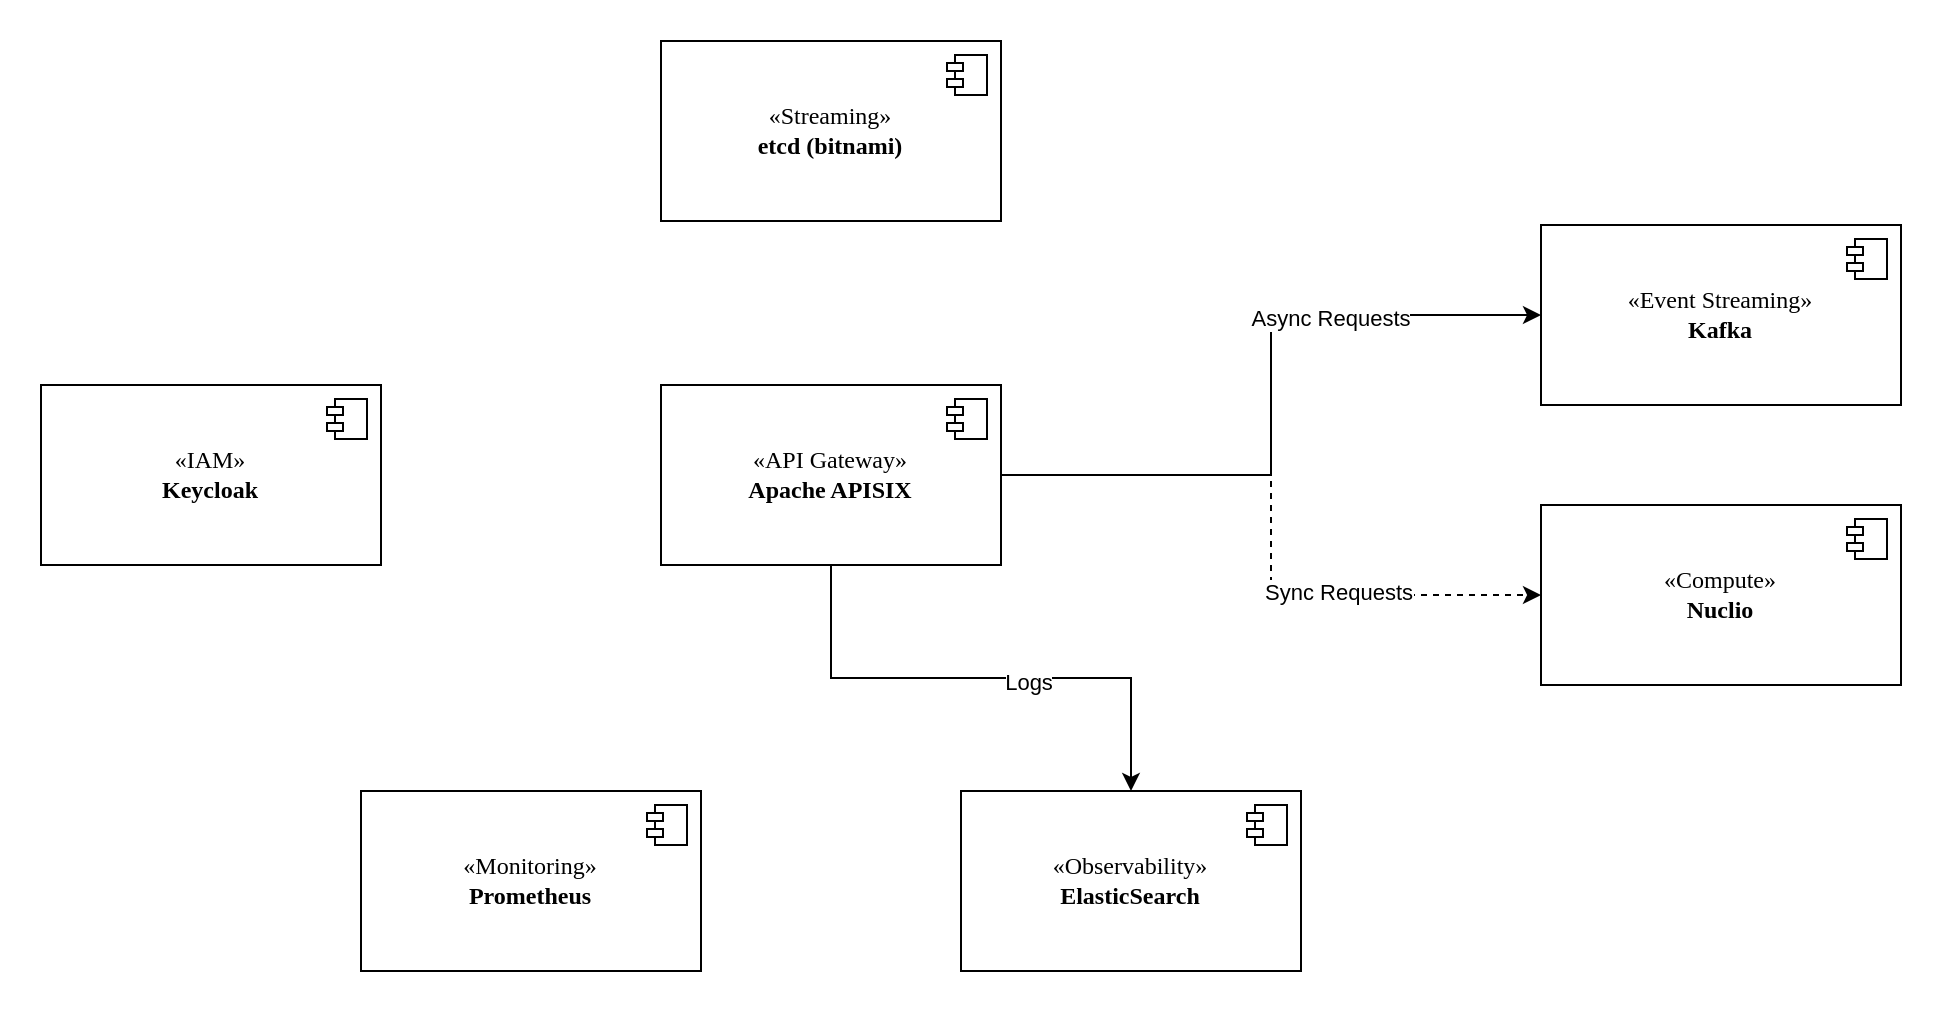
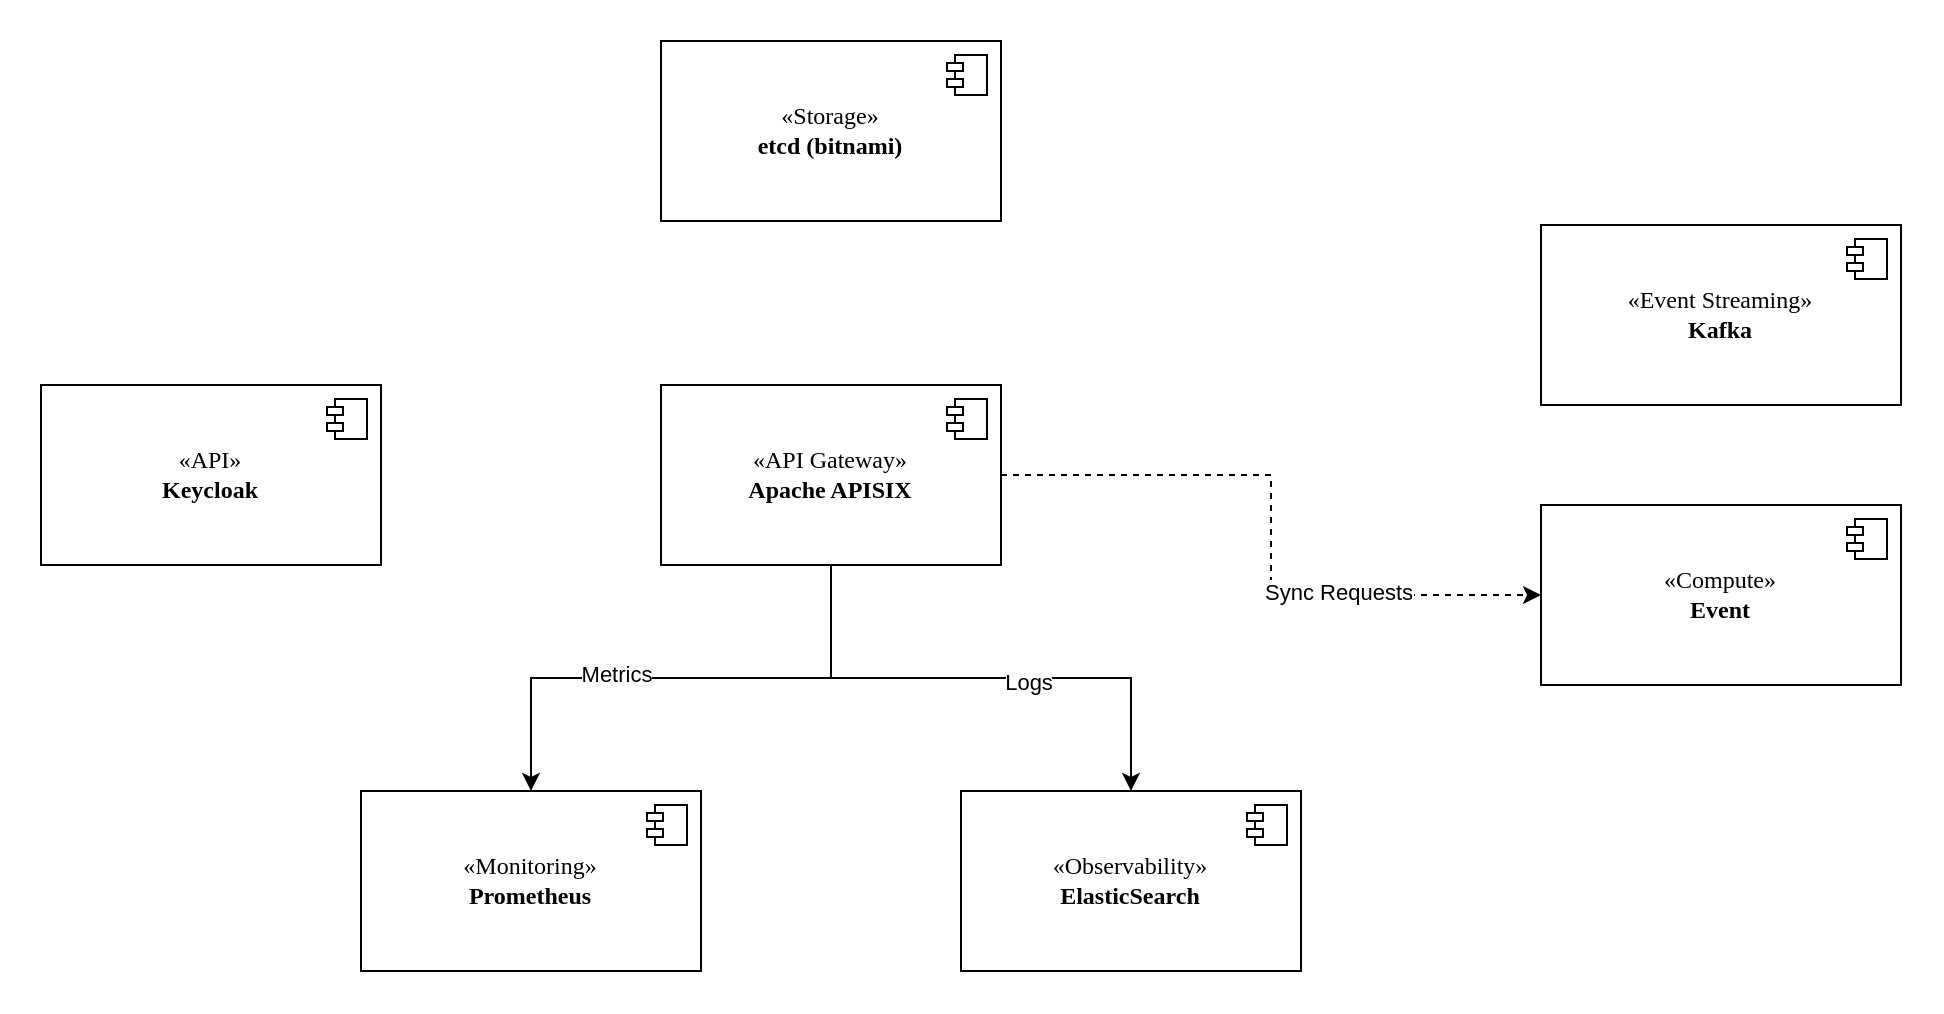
(831, 131) -> (831, 131)
(1321, 315) -> none
(211, 475) -> (211, 475)
(1721, 595) -> (1721, 595)
none -> (630, 678)
